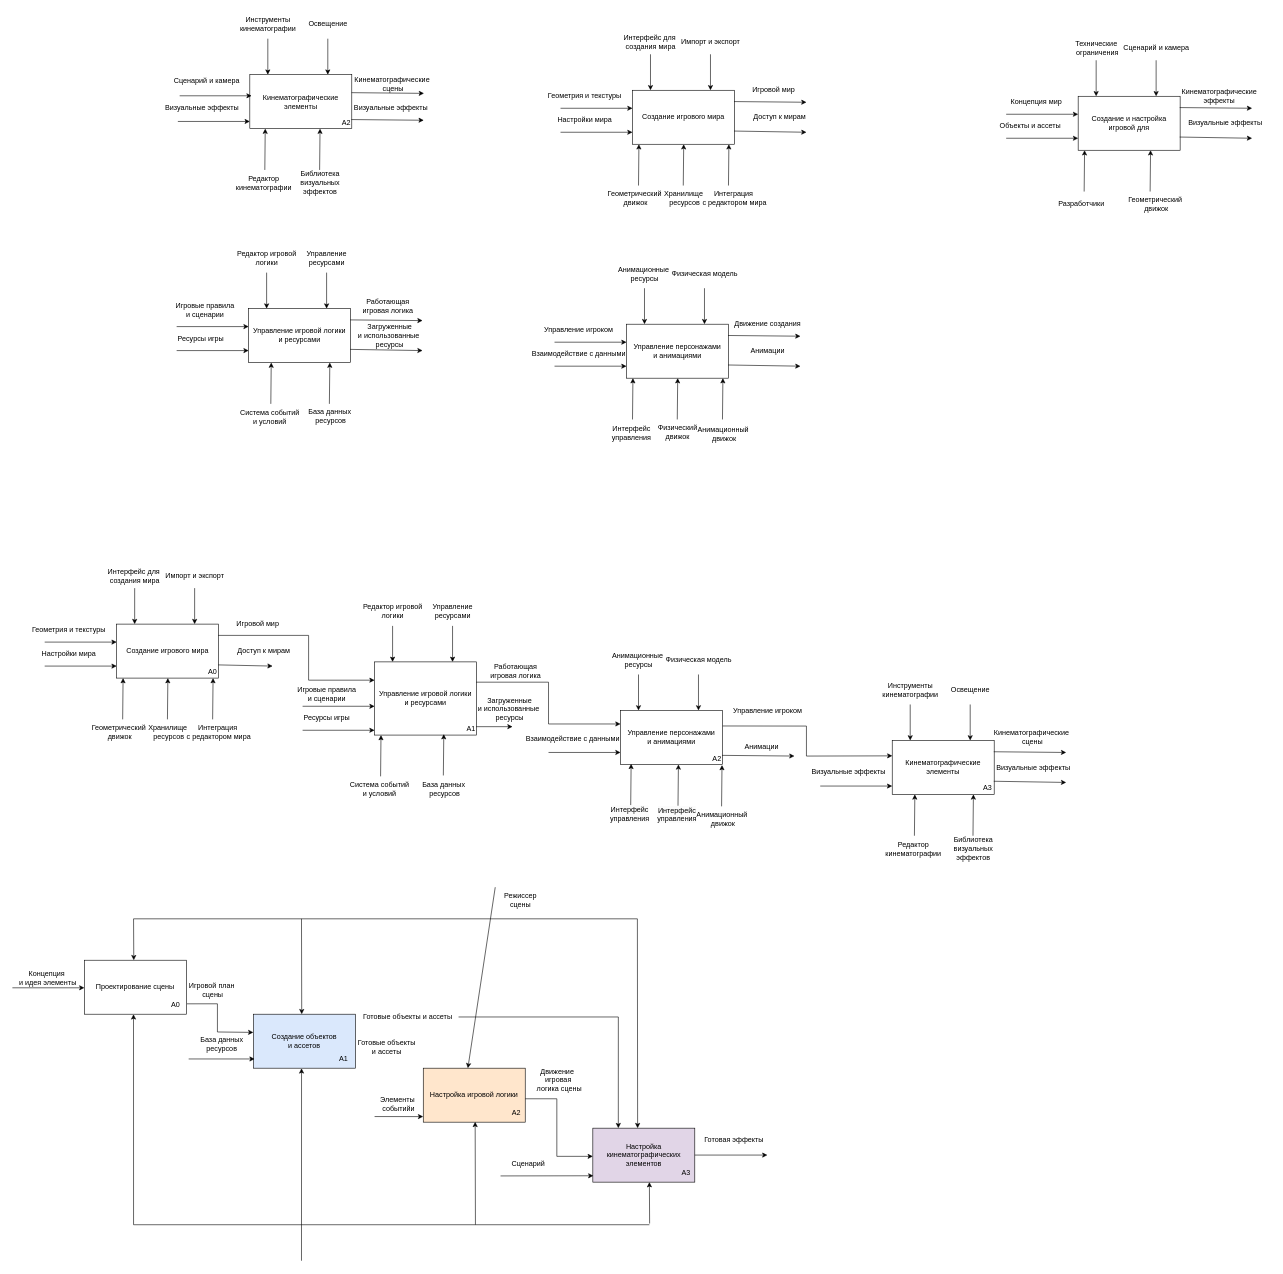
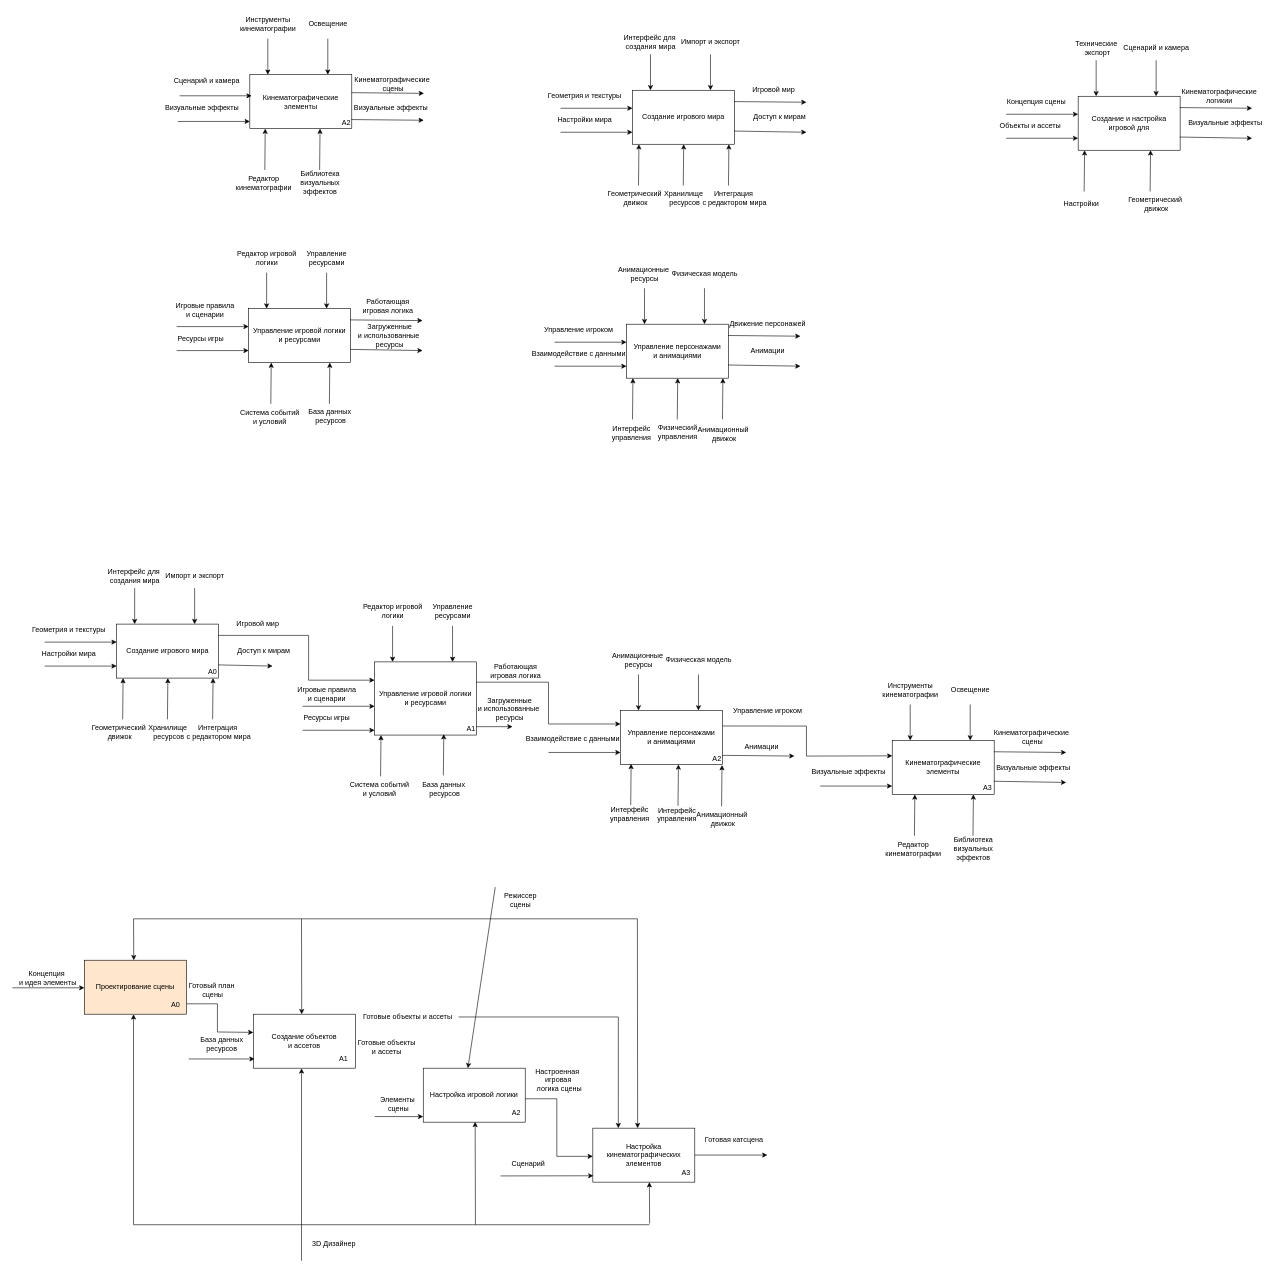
(1097, 48) -> (1097, 48)
(1220, 96) -> (1220, 96)
(1037, 102) -> (1037, 102)
(1082, 204) -> (1082, 204)
(768, 324) -> (768, 324)
(678, 432) -> (678, 432)
(135, 988) -> (135, 988)
(213, 990) -> (213, 990)
(305, 1042) -> (305, 1042)
(559, 1080) -> (559, 1080)
(474, 1096) -> (474, 1096)
(398, 1104) -> (398, 1104)
(734, 1140) -> (734, 1140)
(644, 1156) -> (644, 1156)
none -> (334, 1244)
